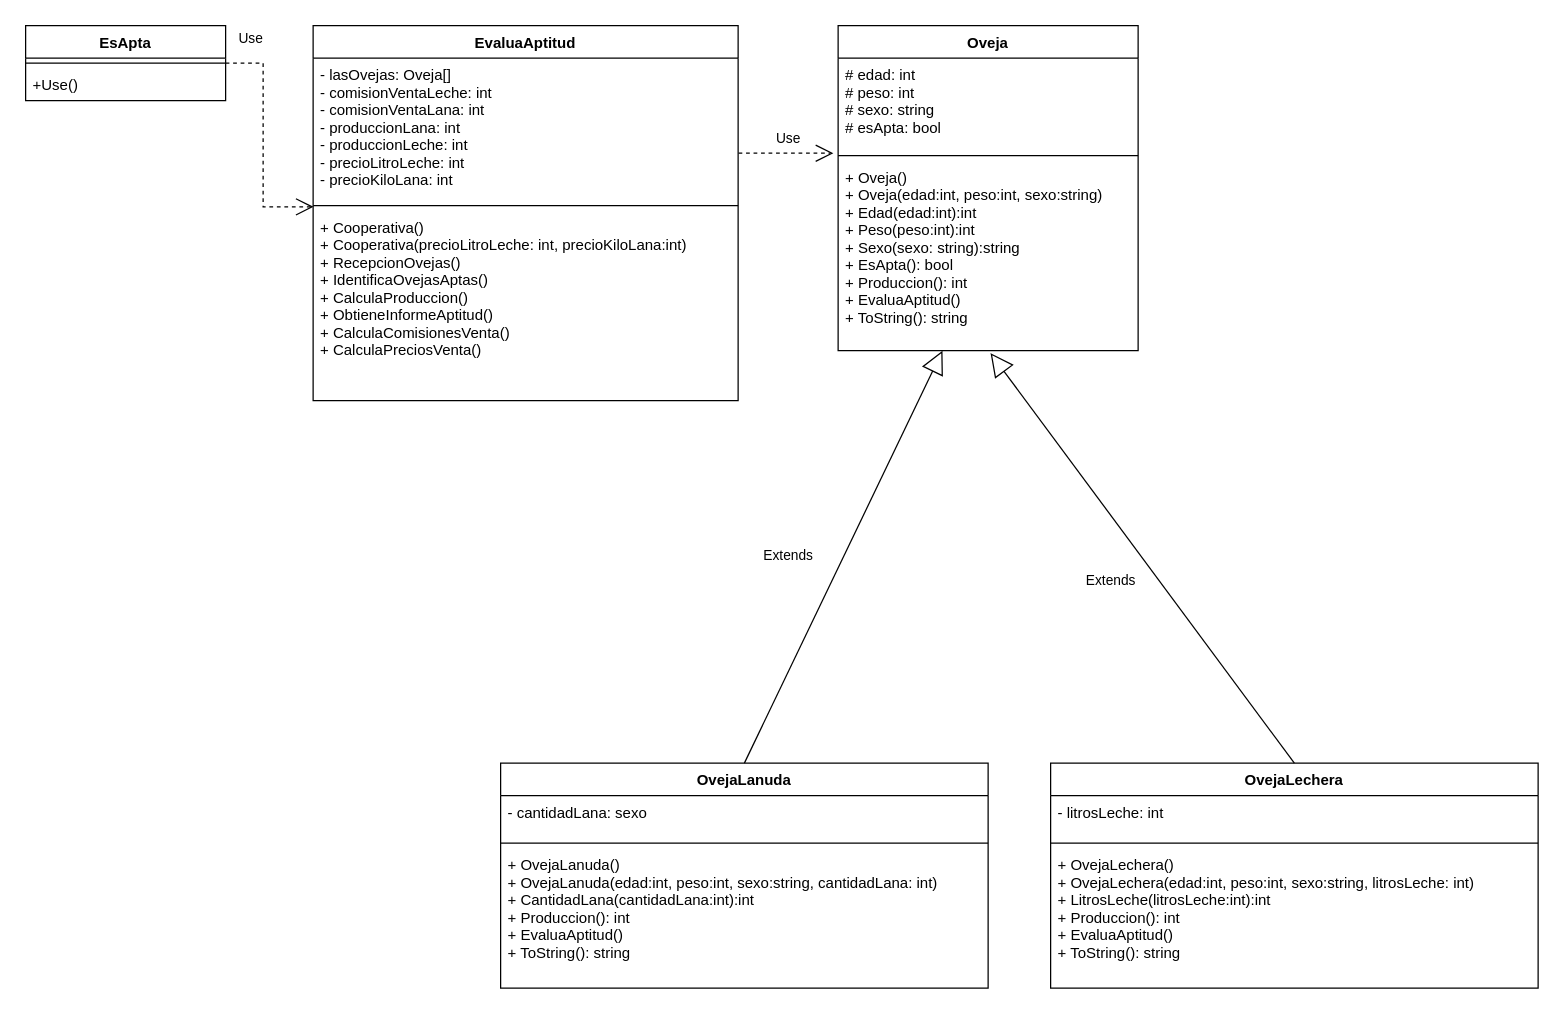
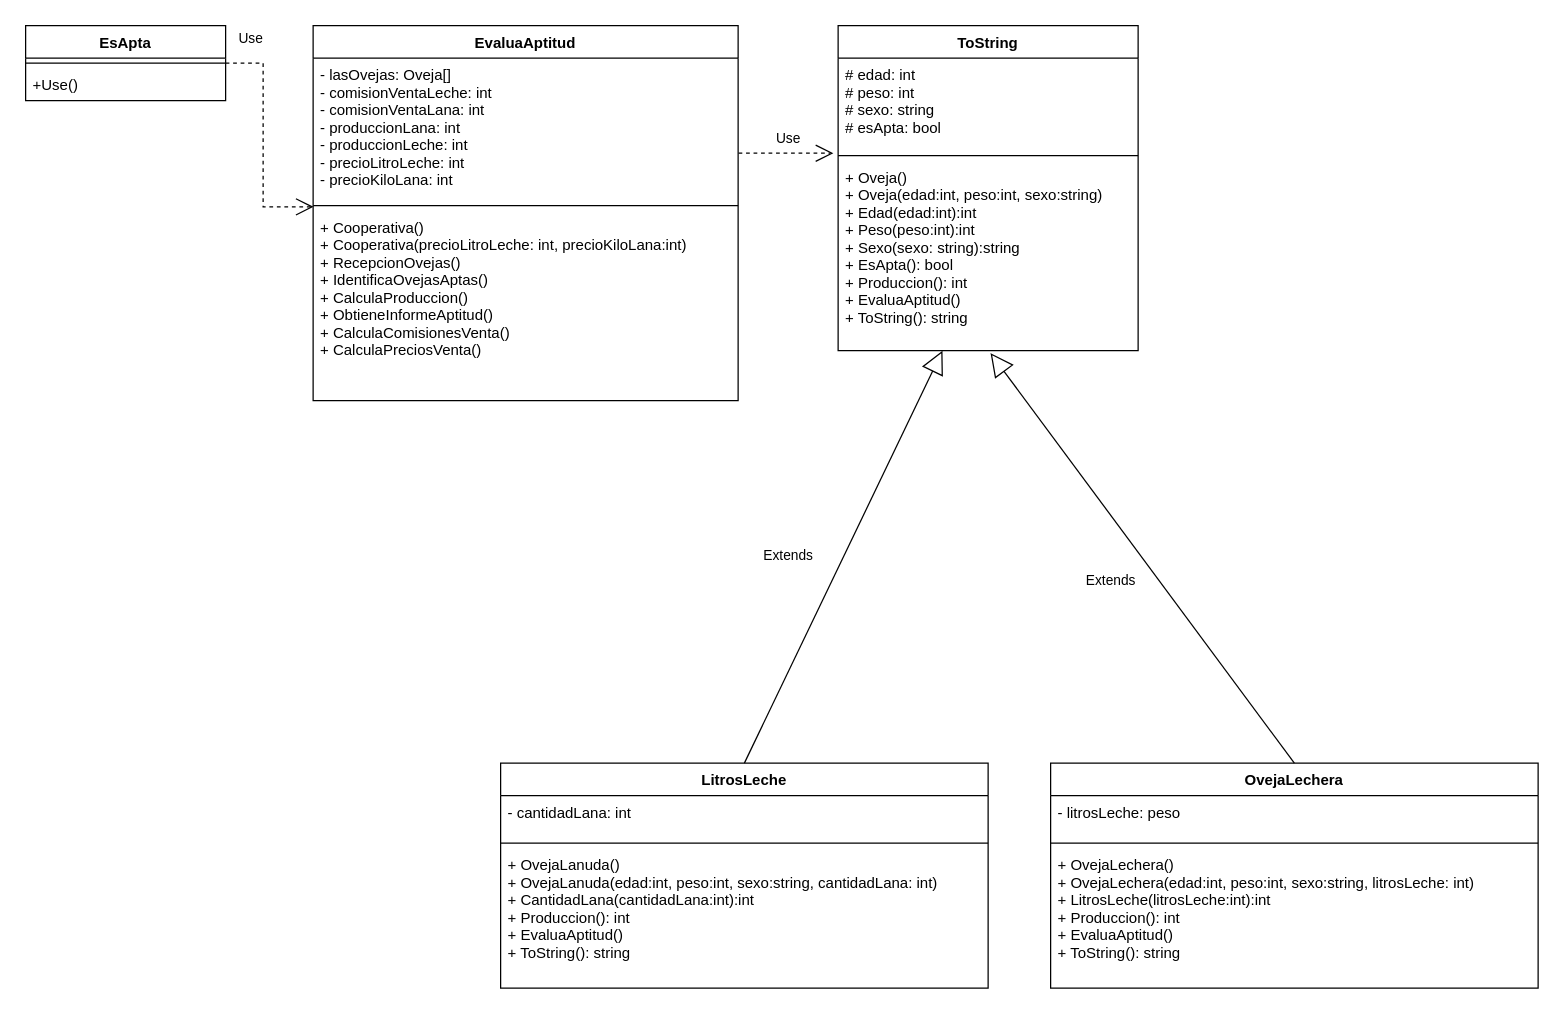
(988, 43) -> (988, 43)
(744, 780) -> (744, 780)
(584, 813) -> (578, 813)
(1121, 813) -> (1128, 813)
